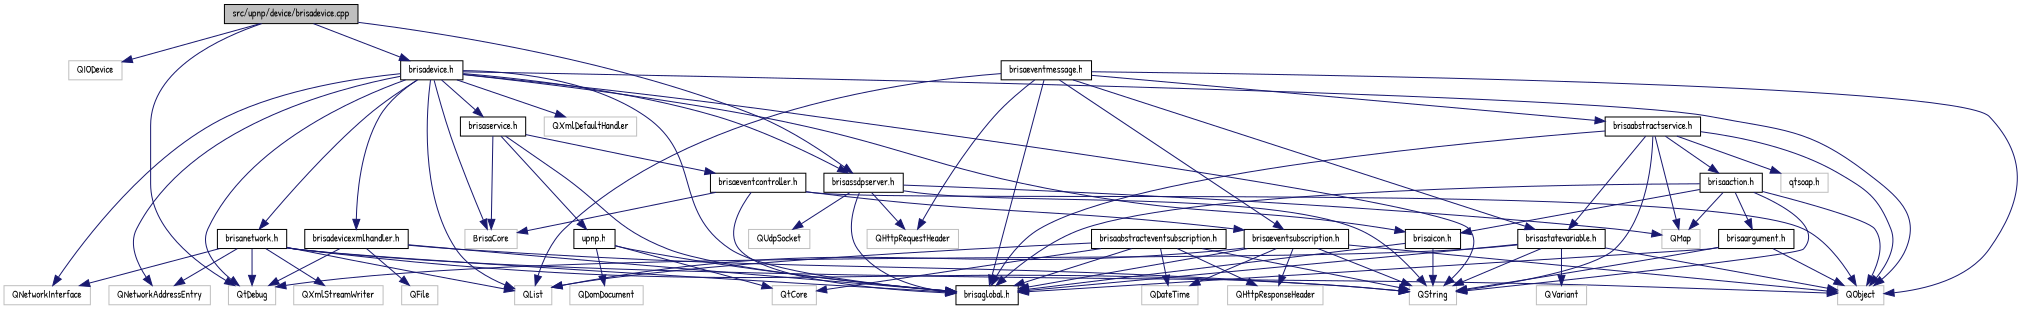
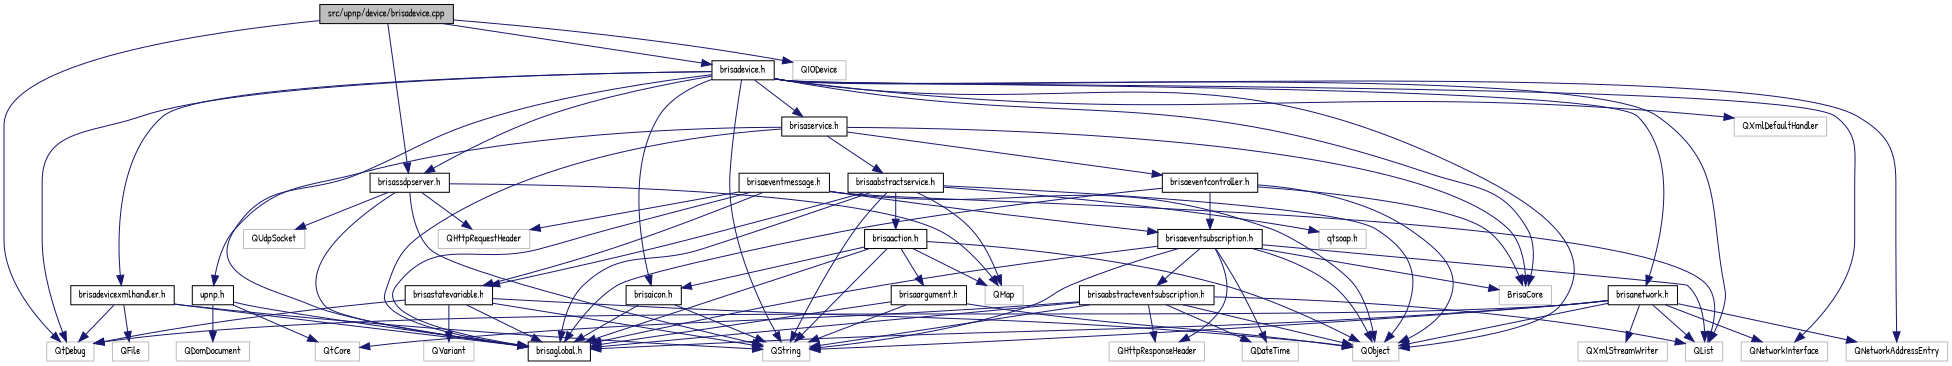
(1394, 102) -> (851, 152)
none -> (1182, 264)
none -> (1375, 268)
none -> (1295, 331)
